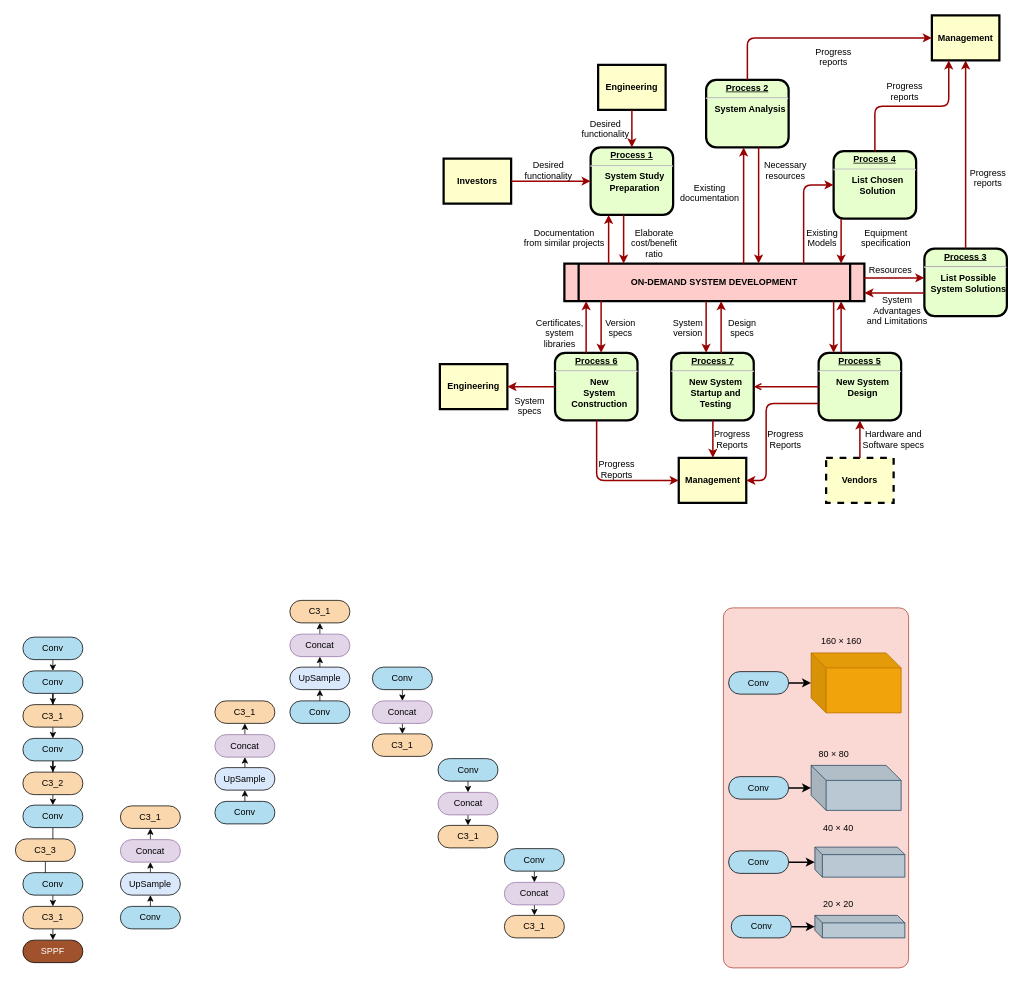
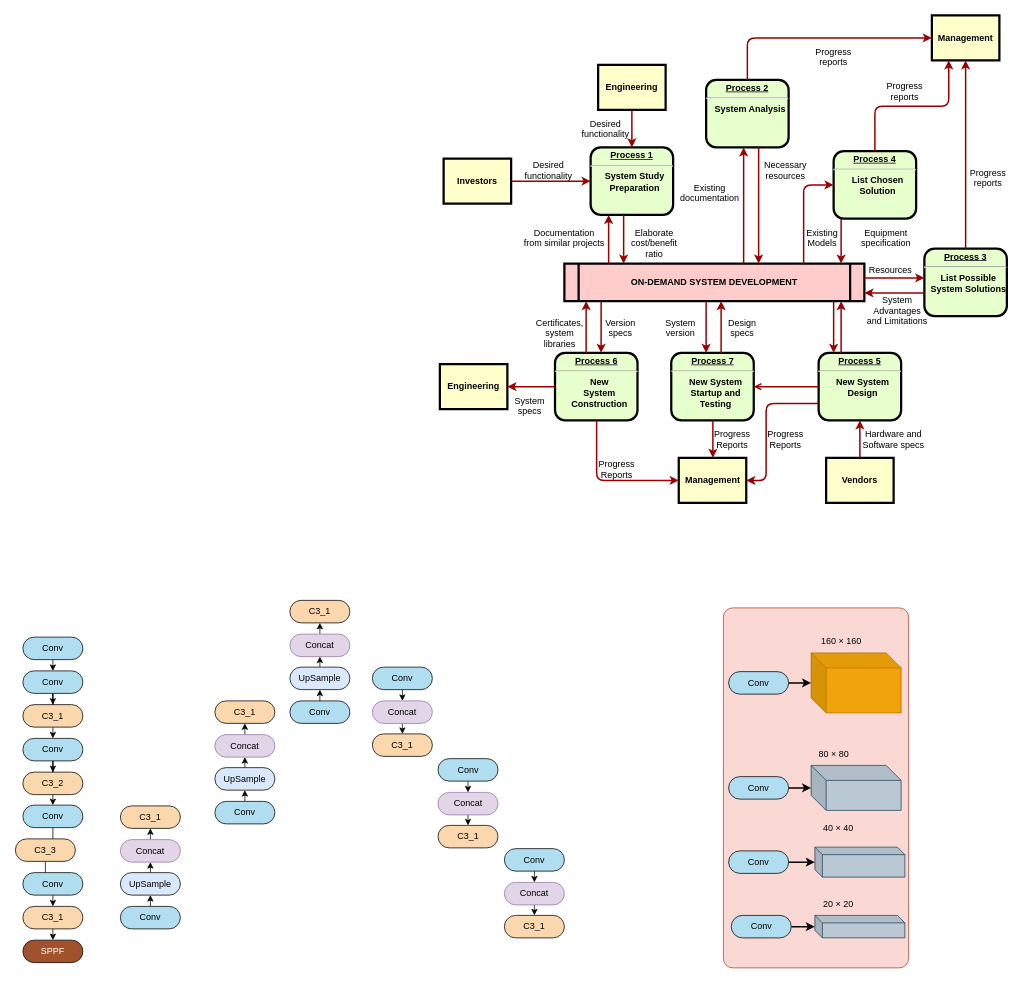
(688, 324) -> (681, 324)
(860, 480) -> (860, 480)
